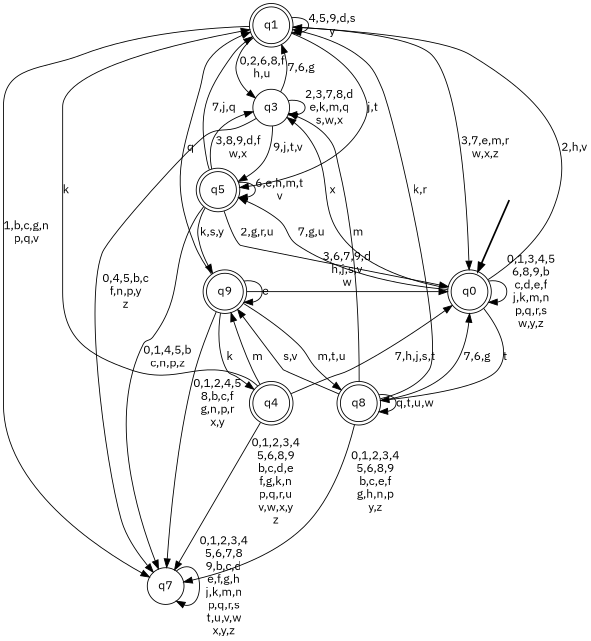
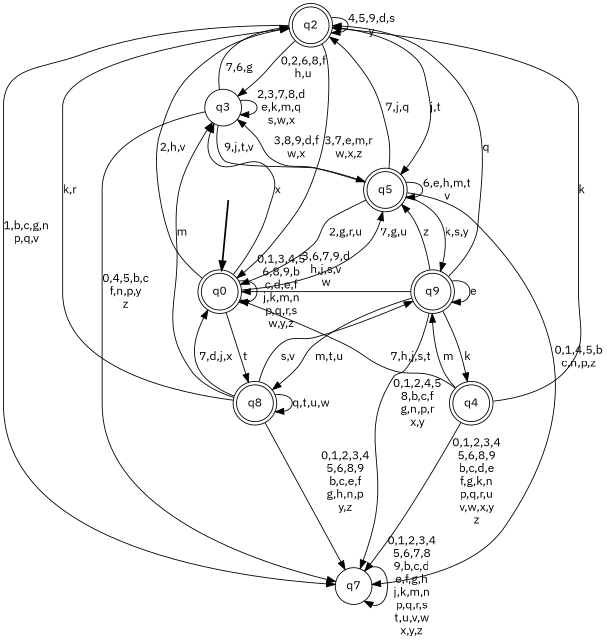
(271, 25) -> (311, 25)
none -> (422, 239)
(477, 357) -> (216, 357)
